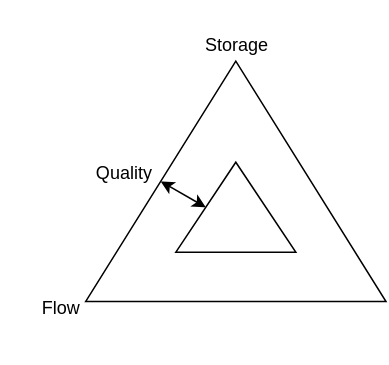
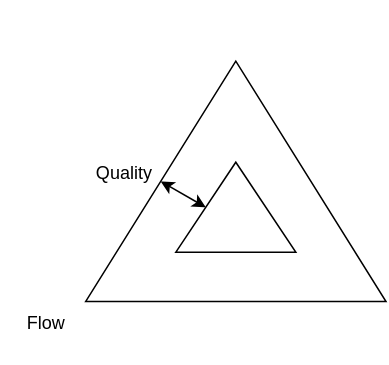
(236, 46) -> none
(61, 308) -> (46, 323)
